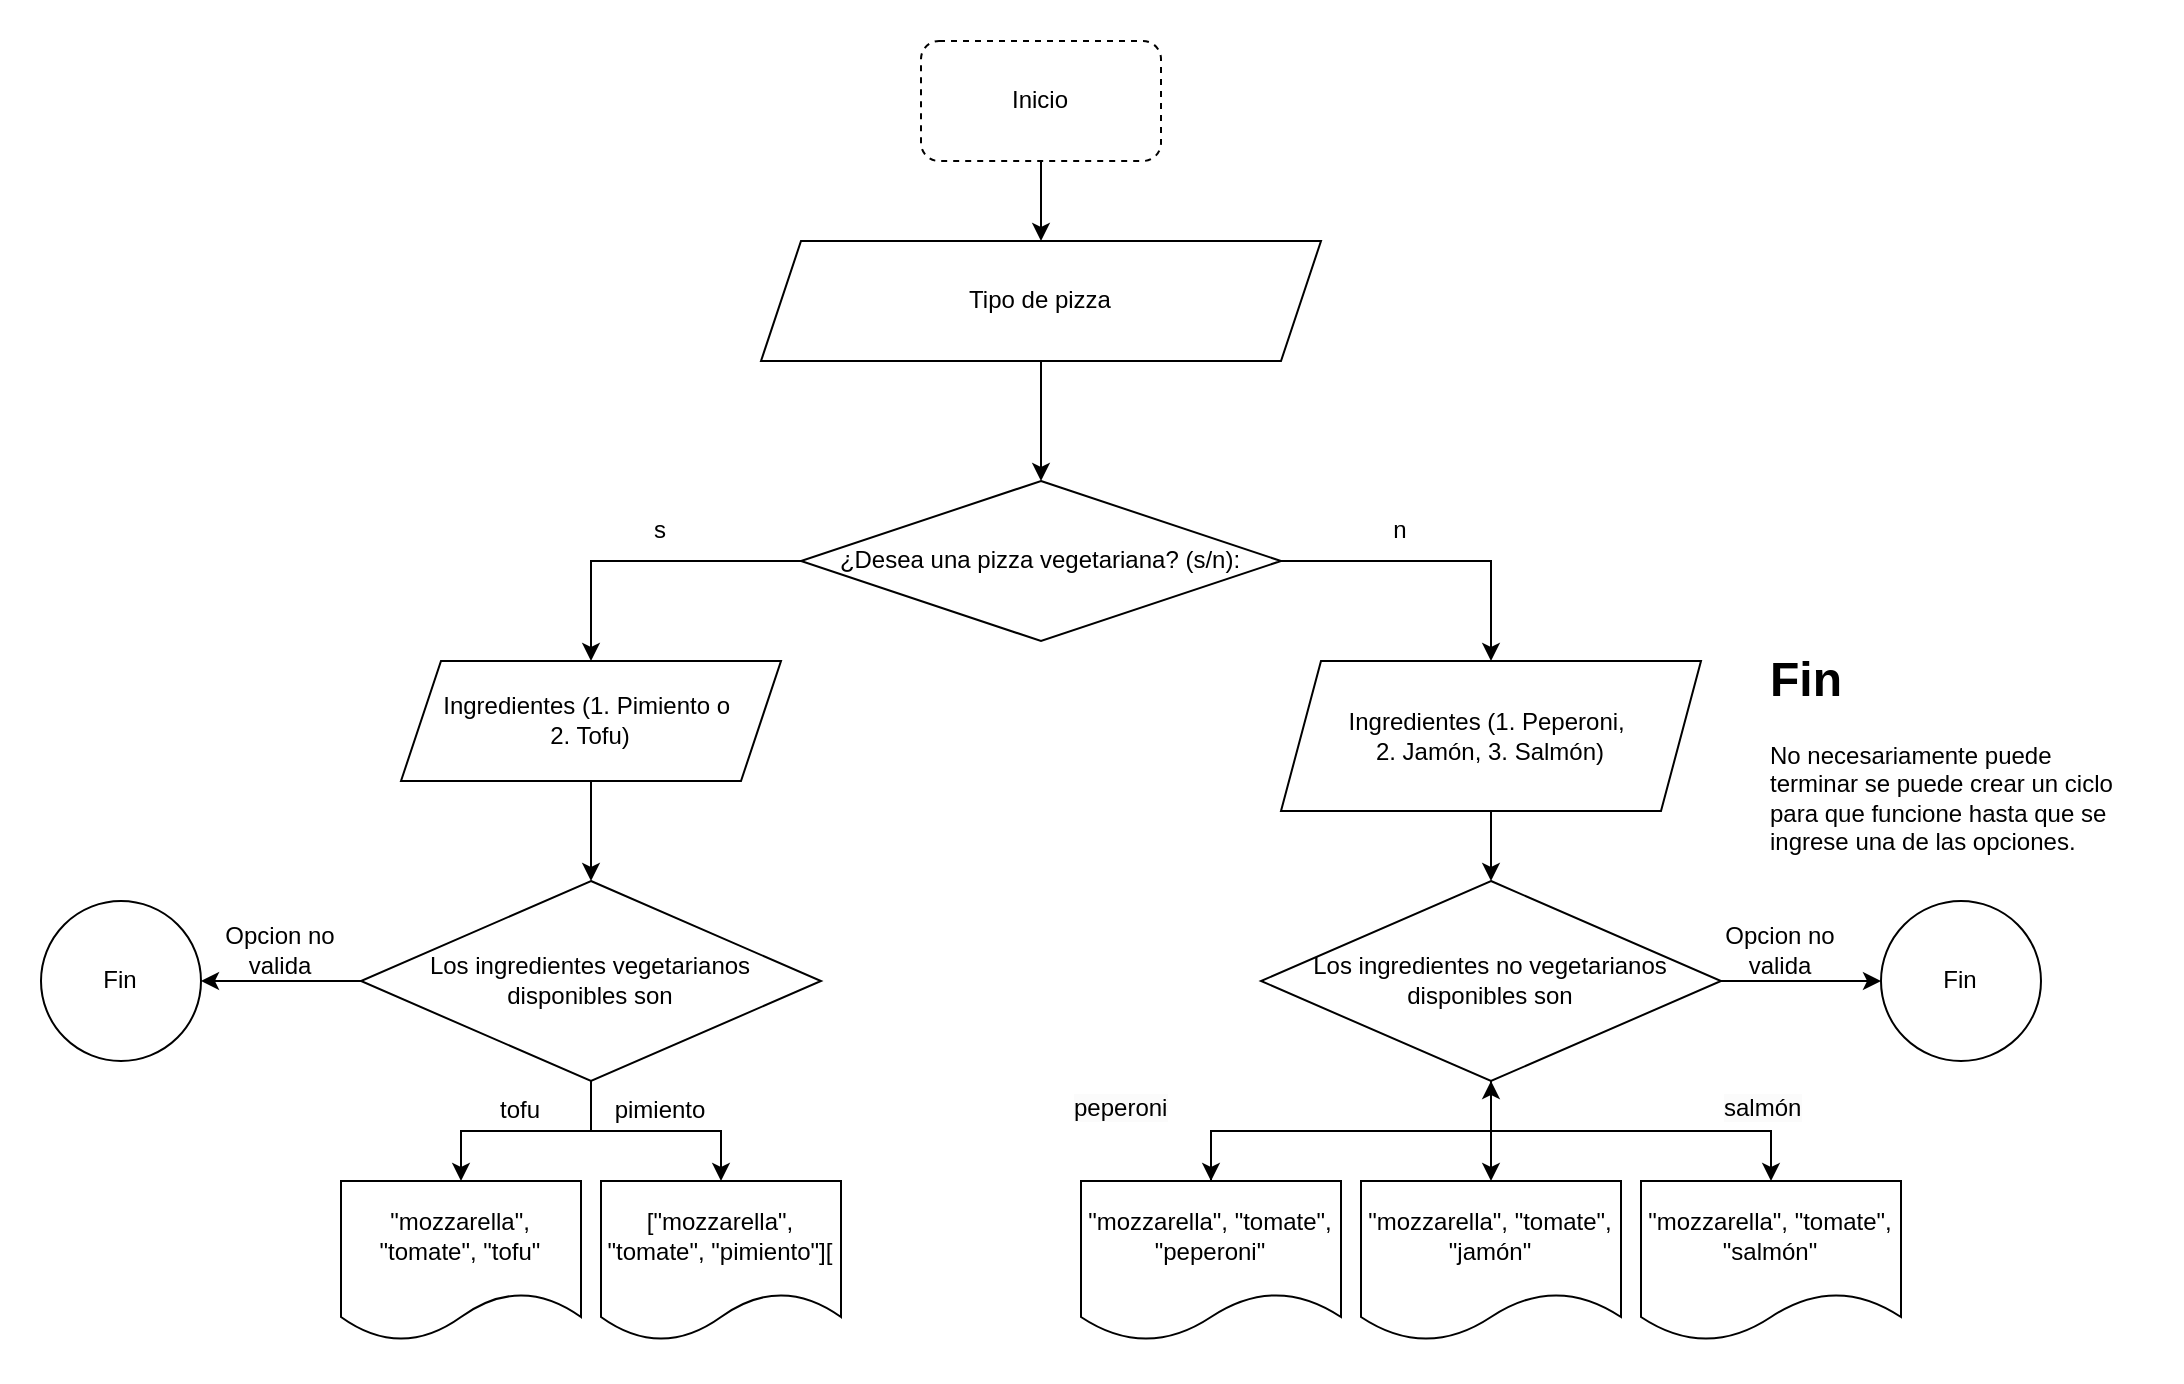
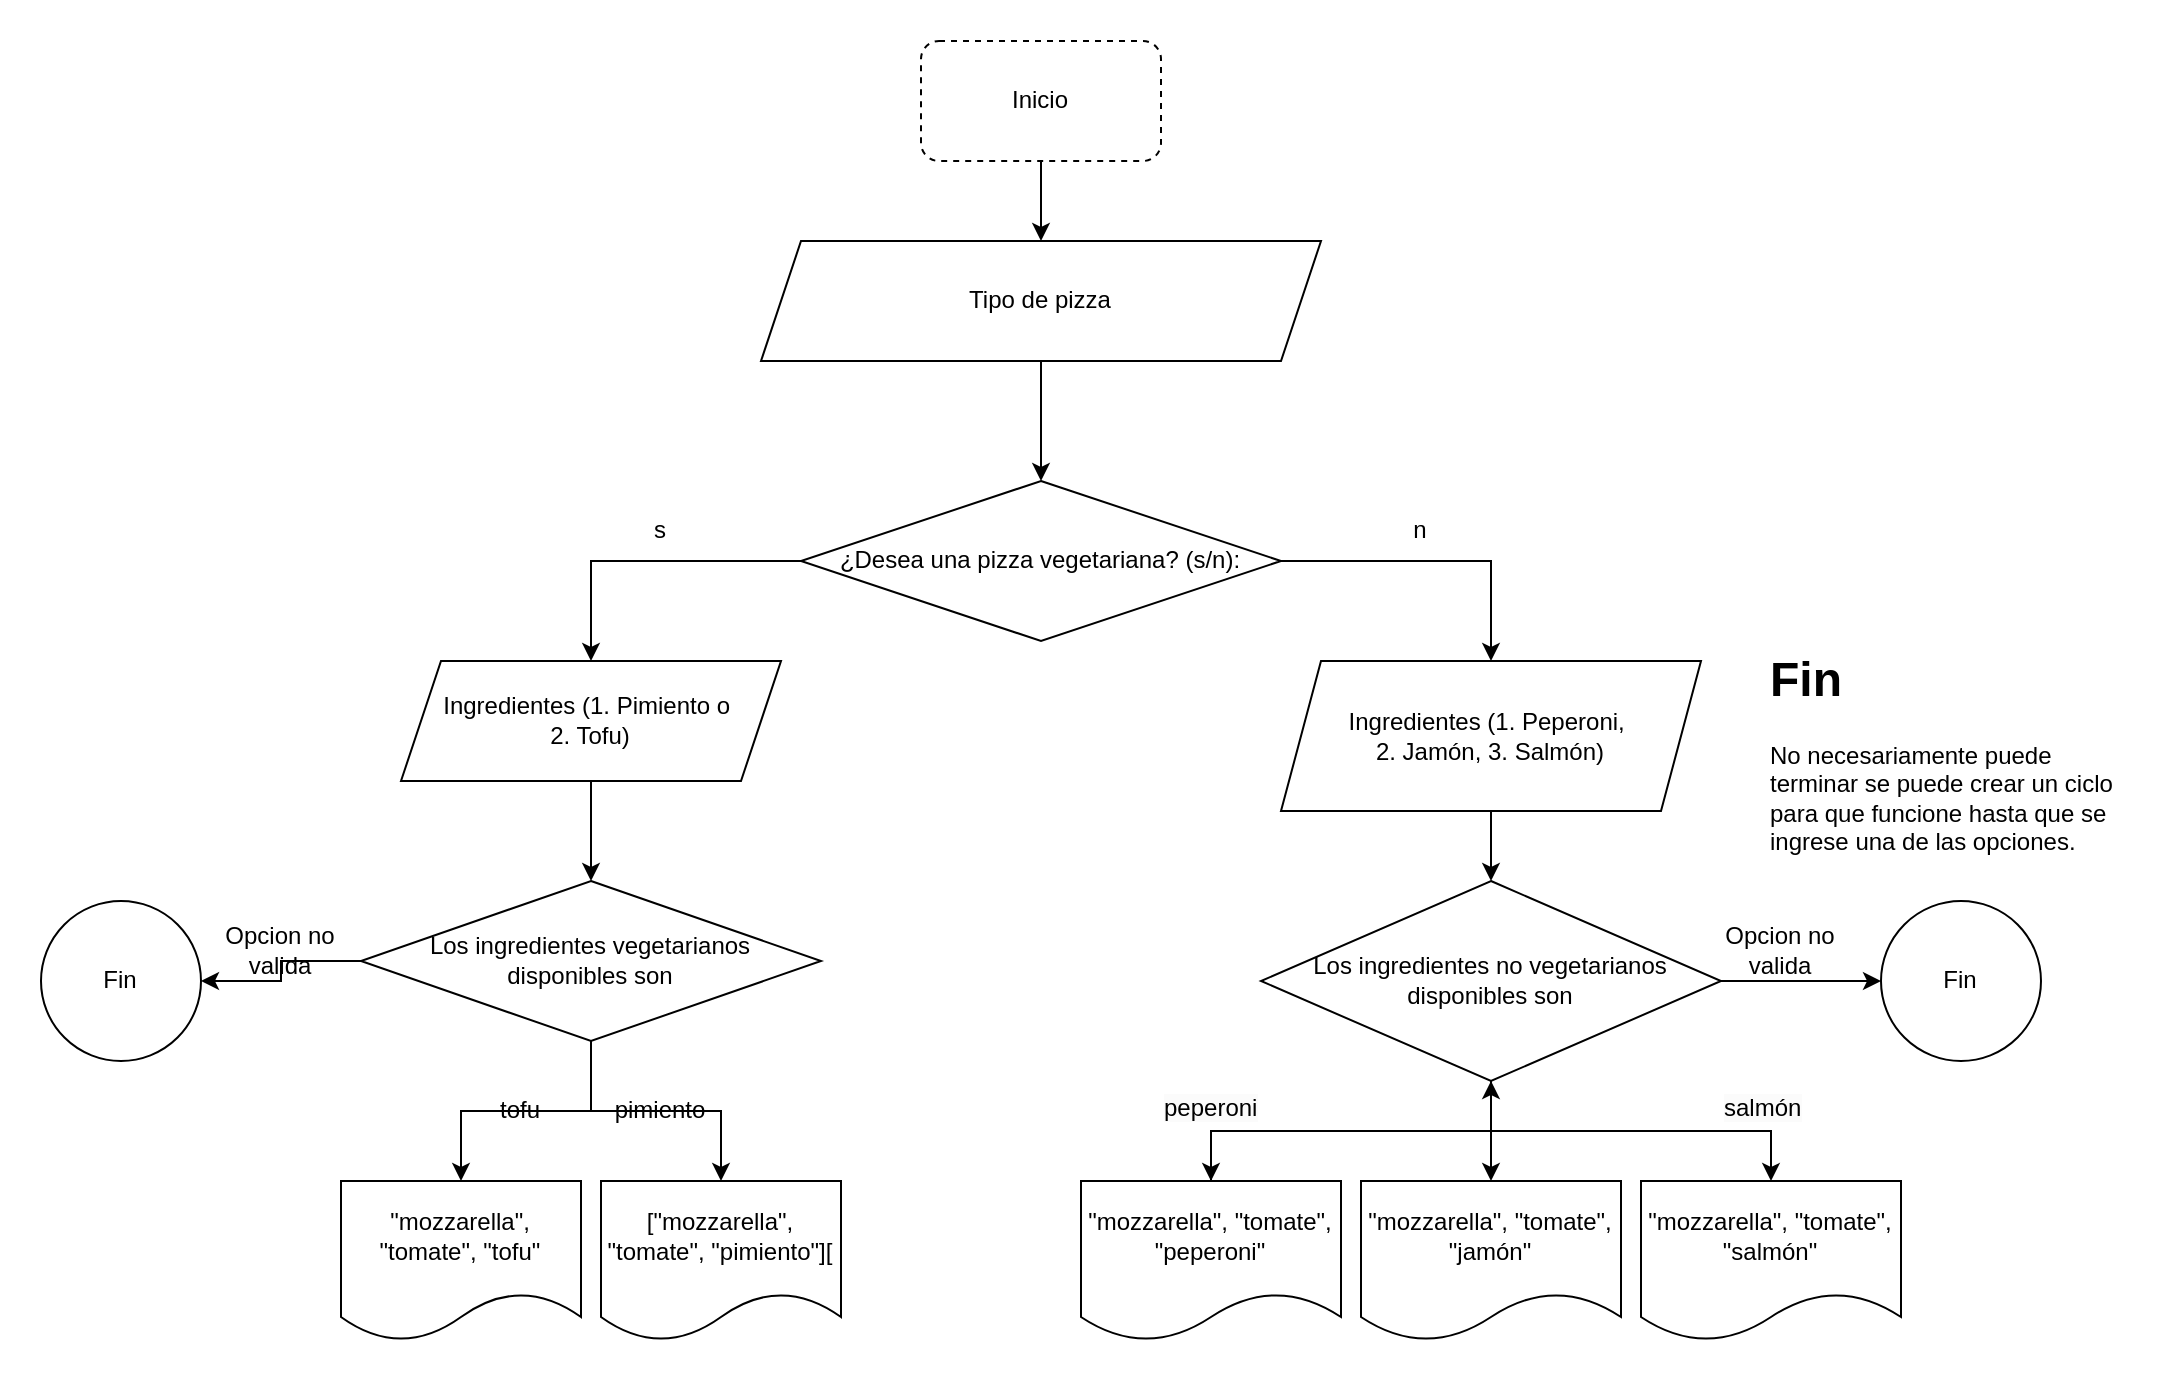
(1401, 531) -> (1421, 531)
(591, 981) -> (591, 961)
(1121, 1106) -> (1211, 1106)
